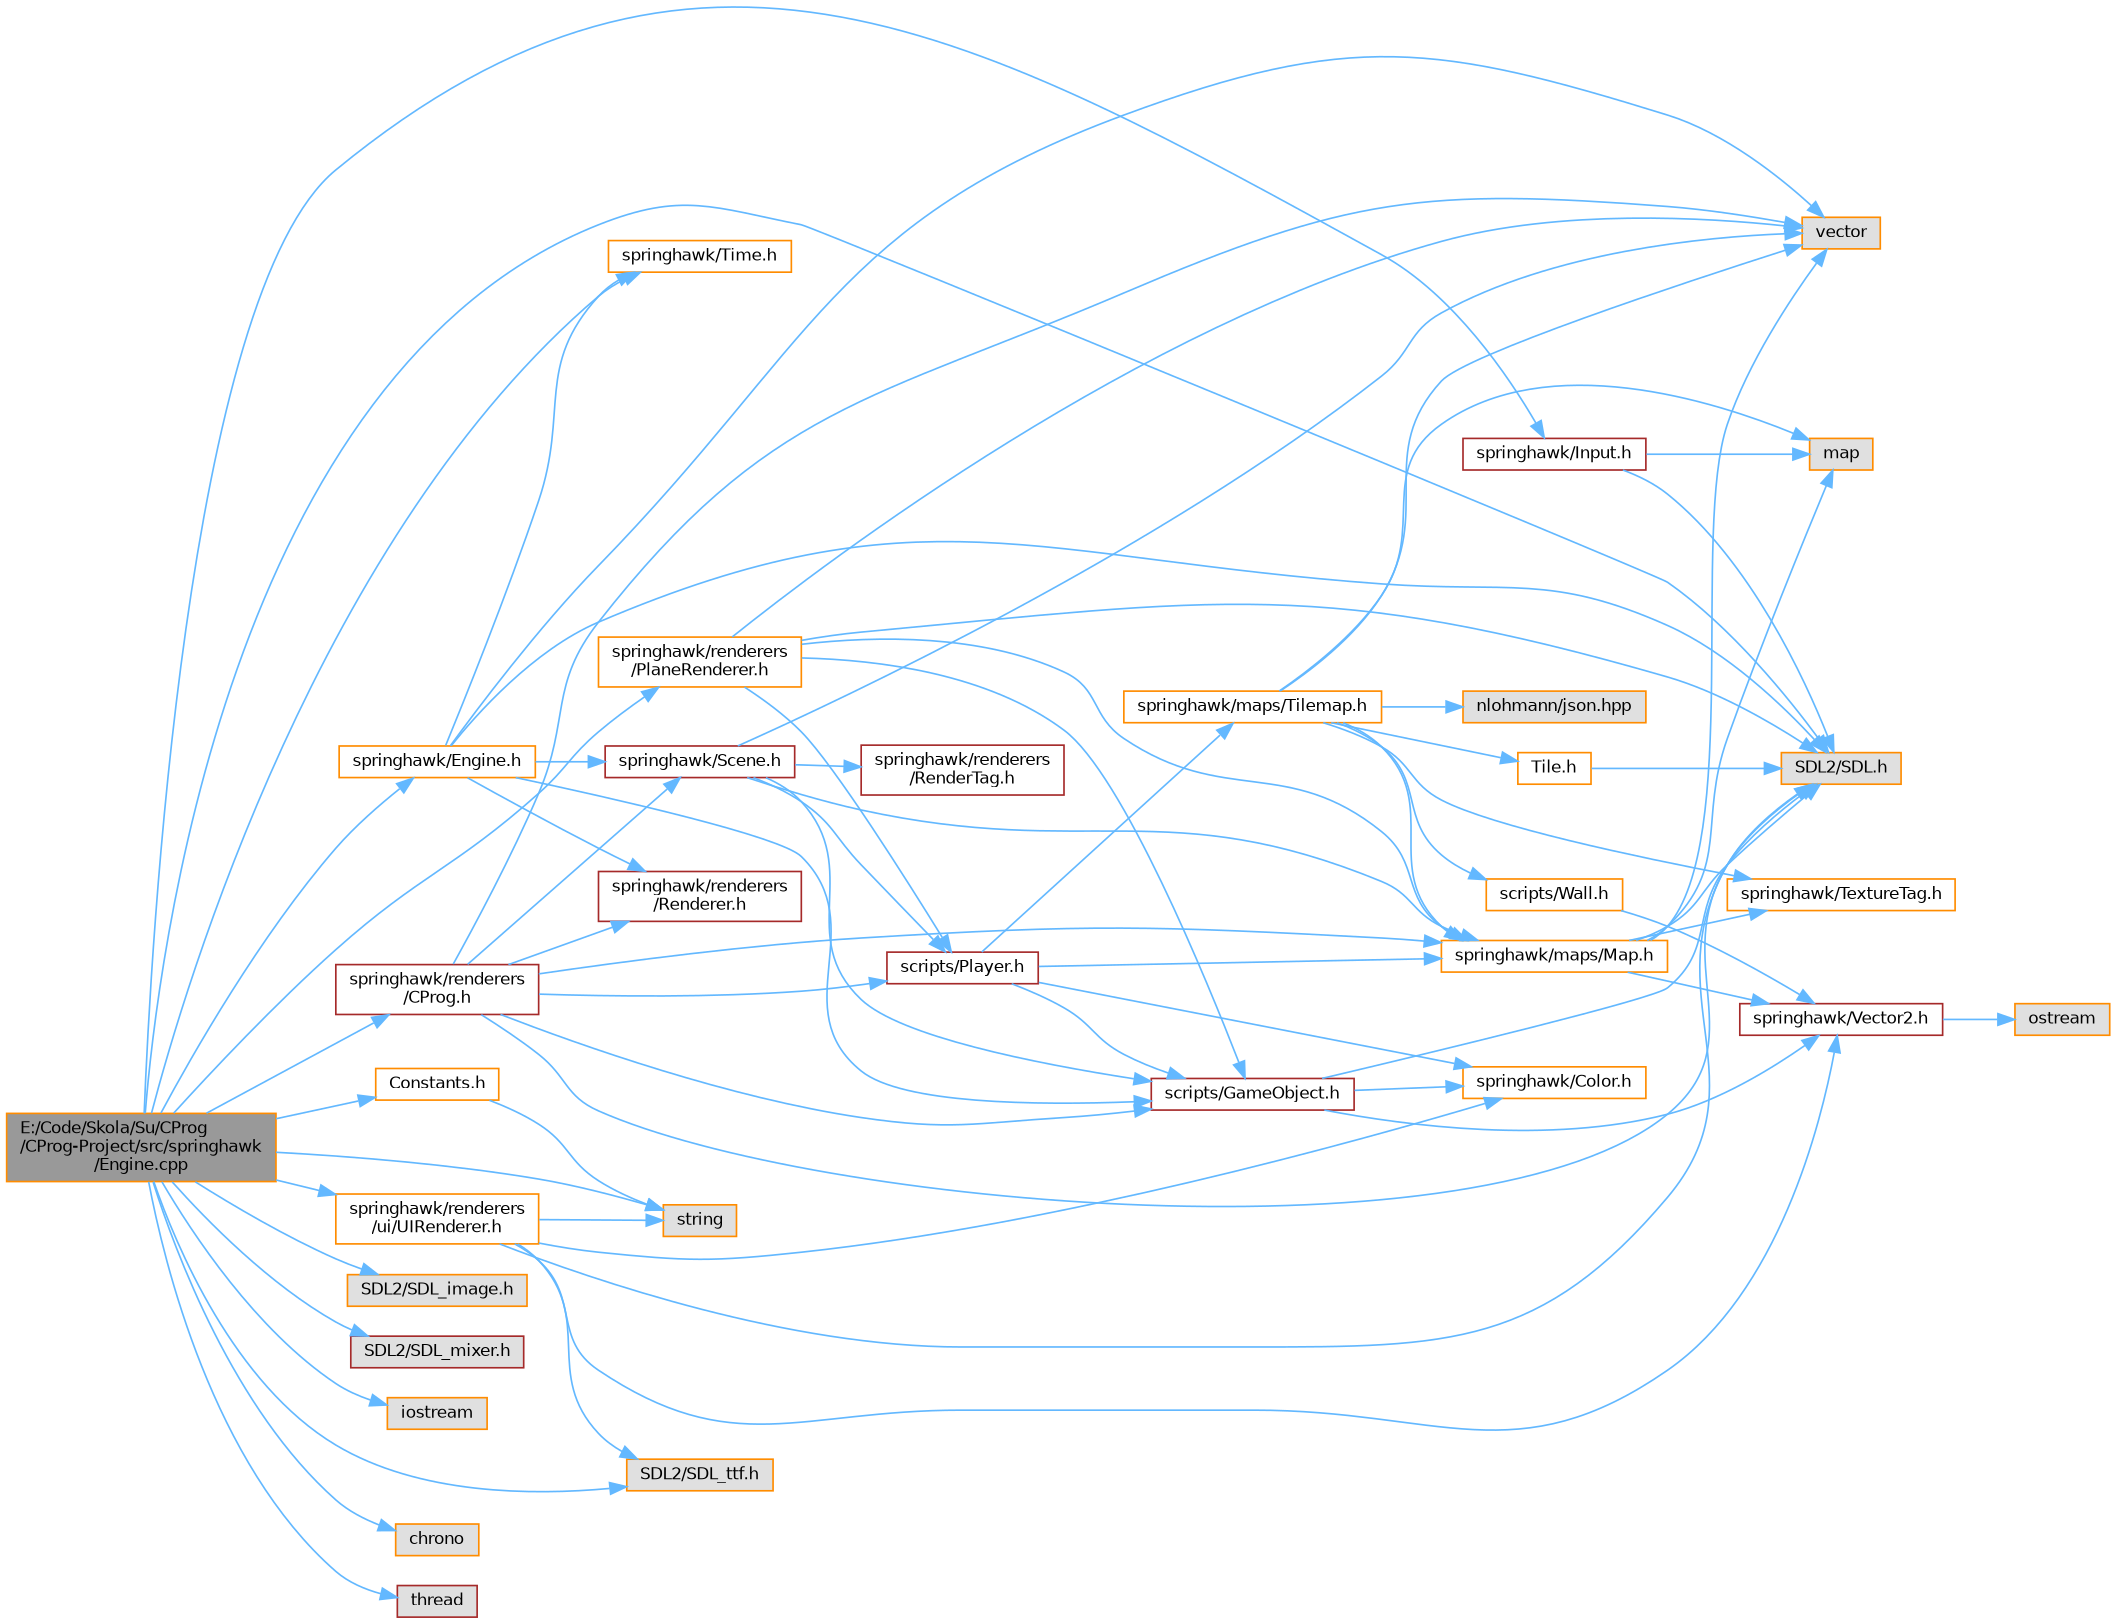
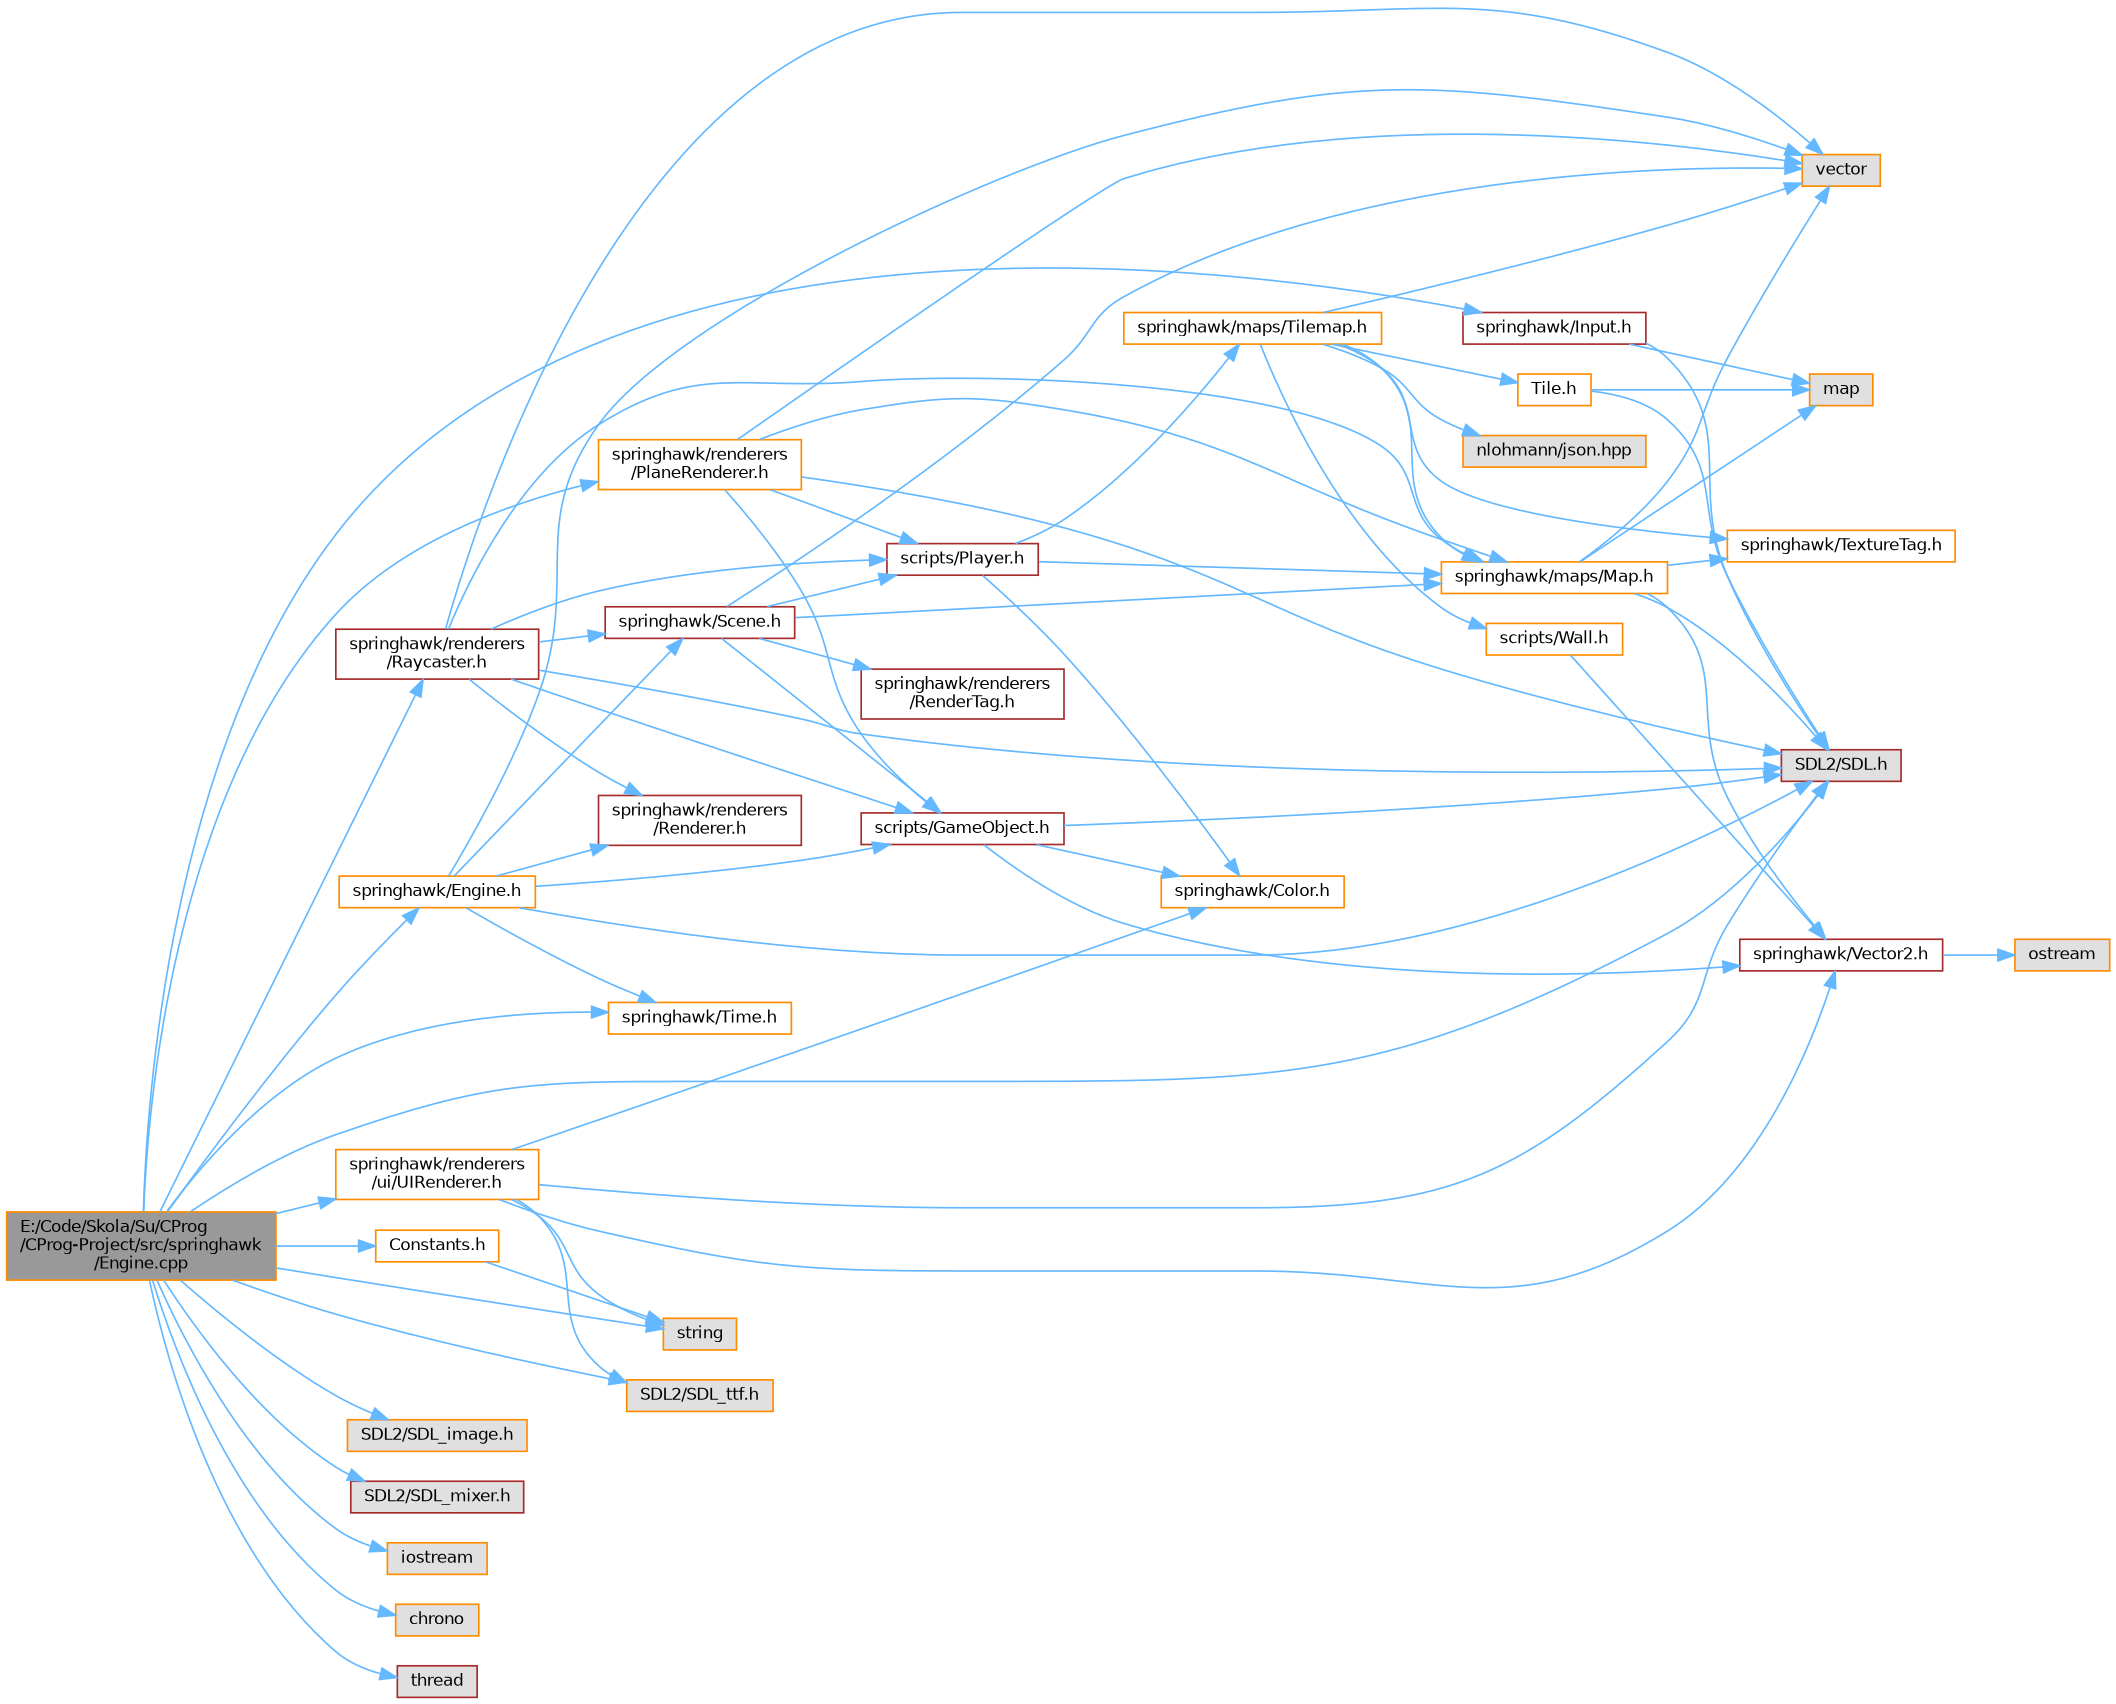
(1458, 415) -> (1677, 390)
(1841, 768) -> (1841, 766)
(437, 990) -> (437, 654)
(1090, 1028) -> none
